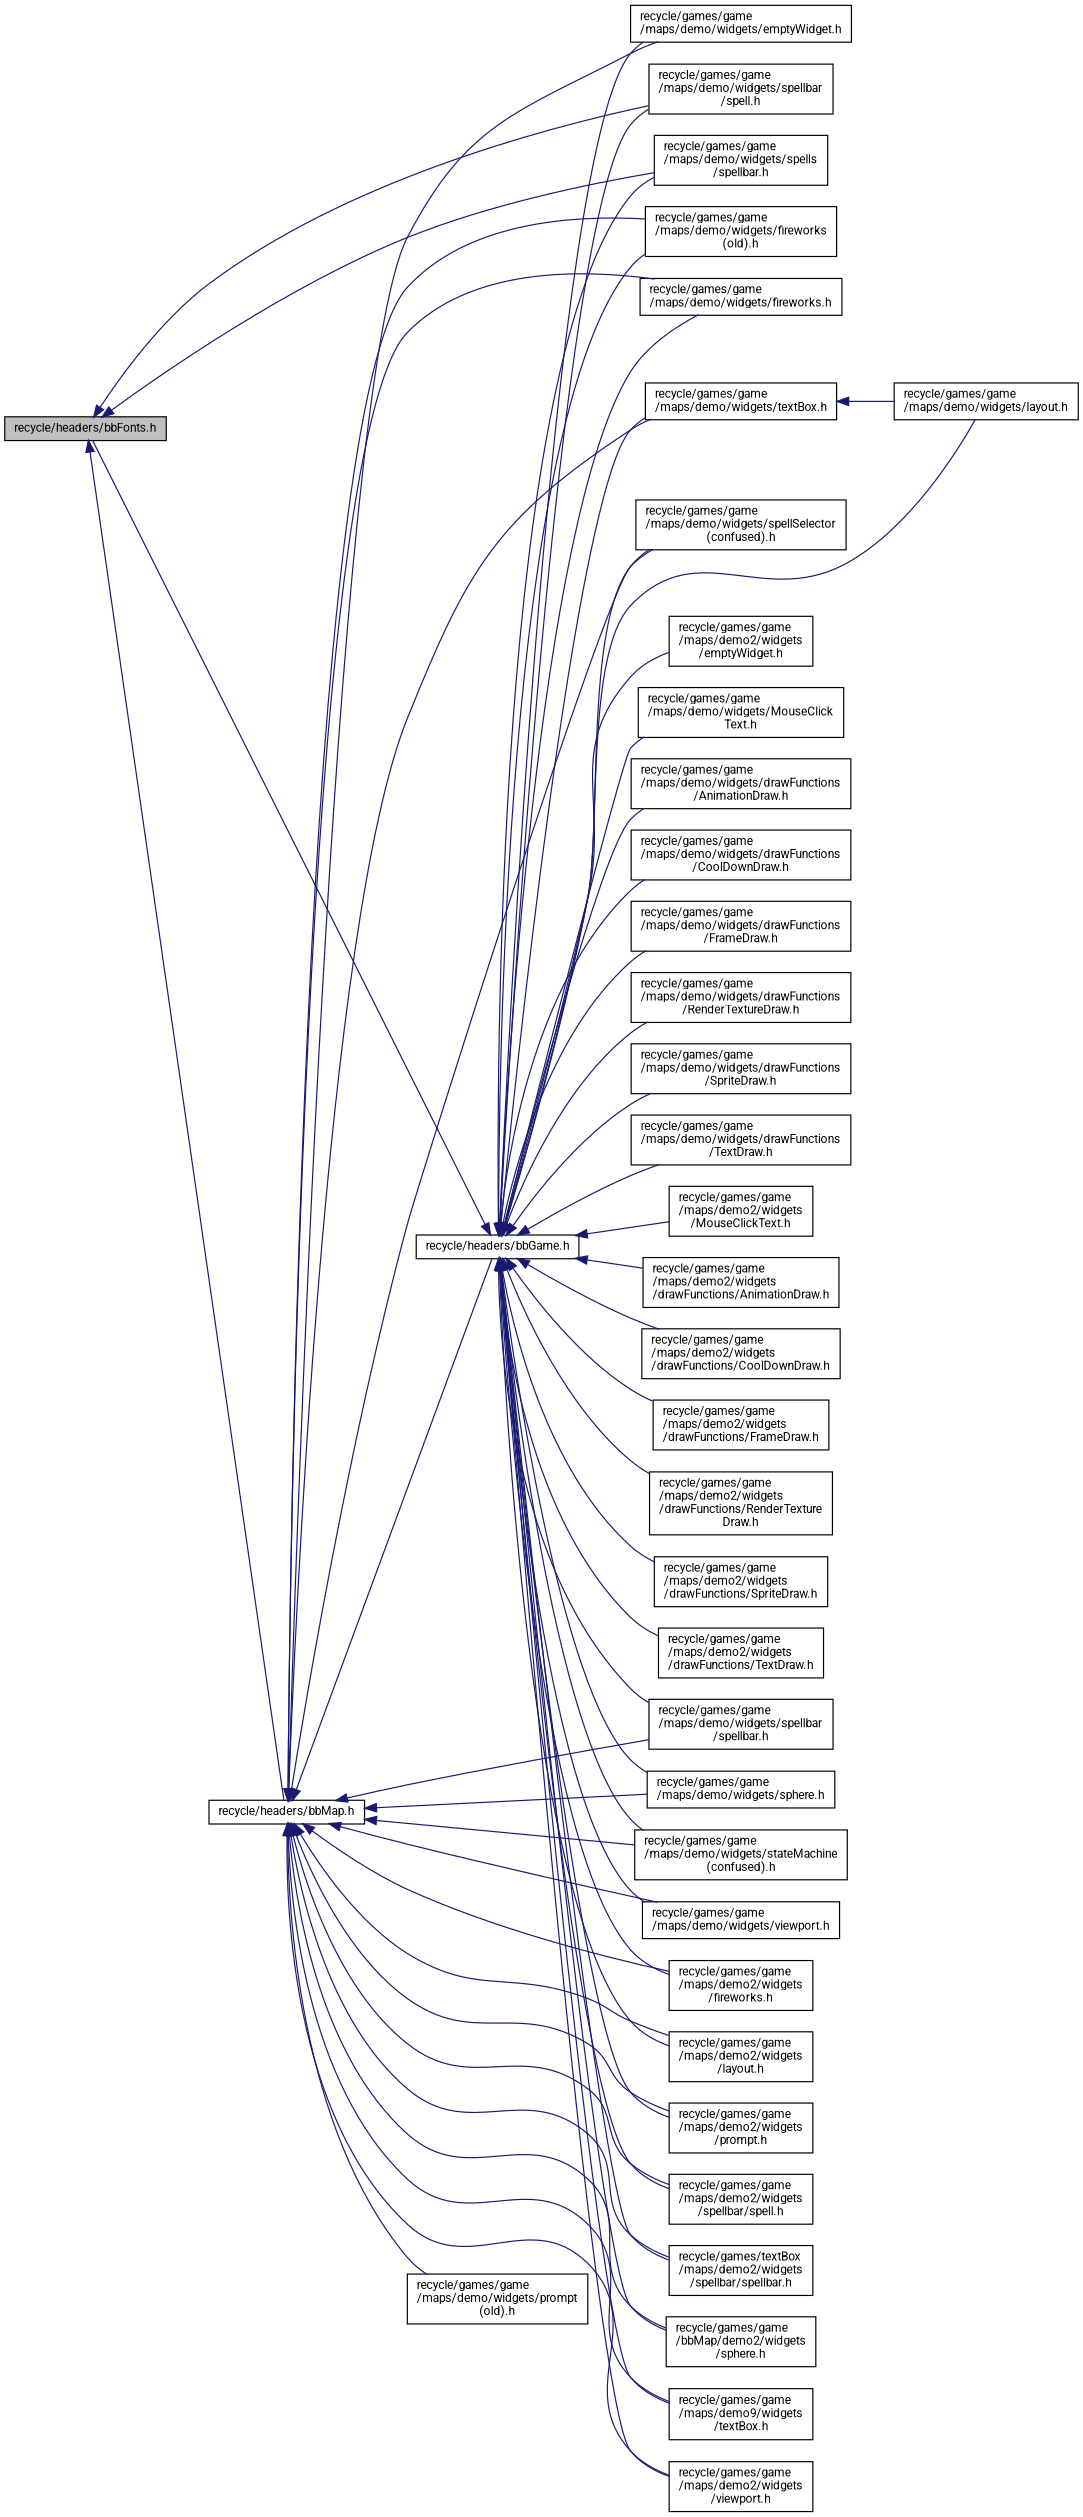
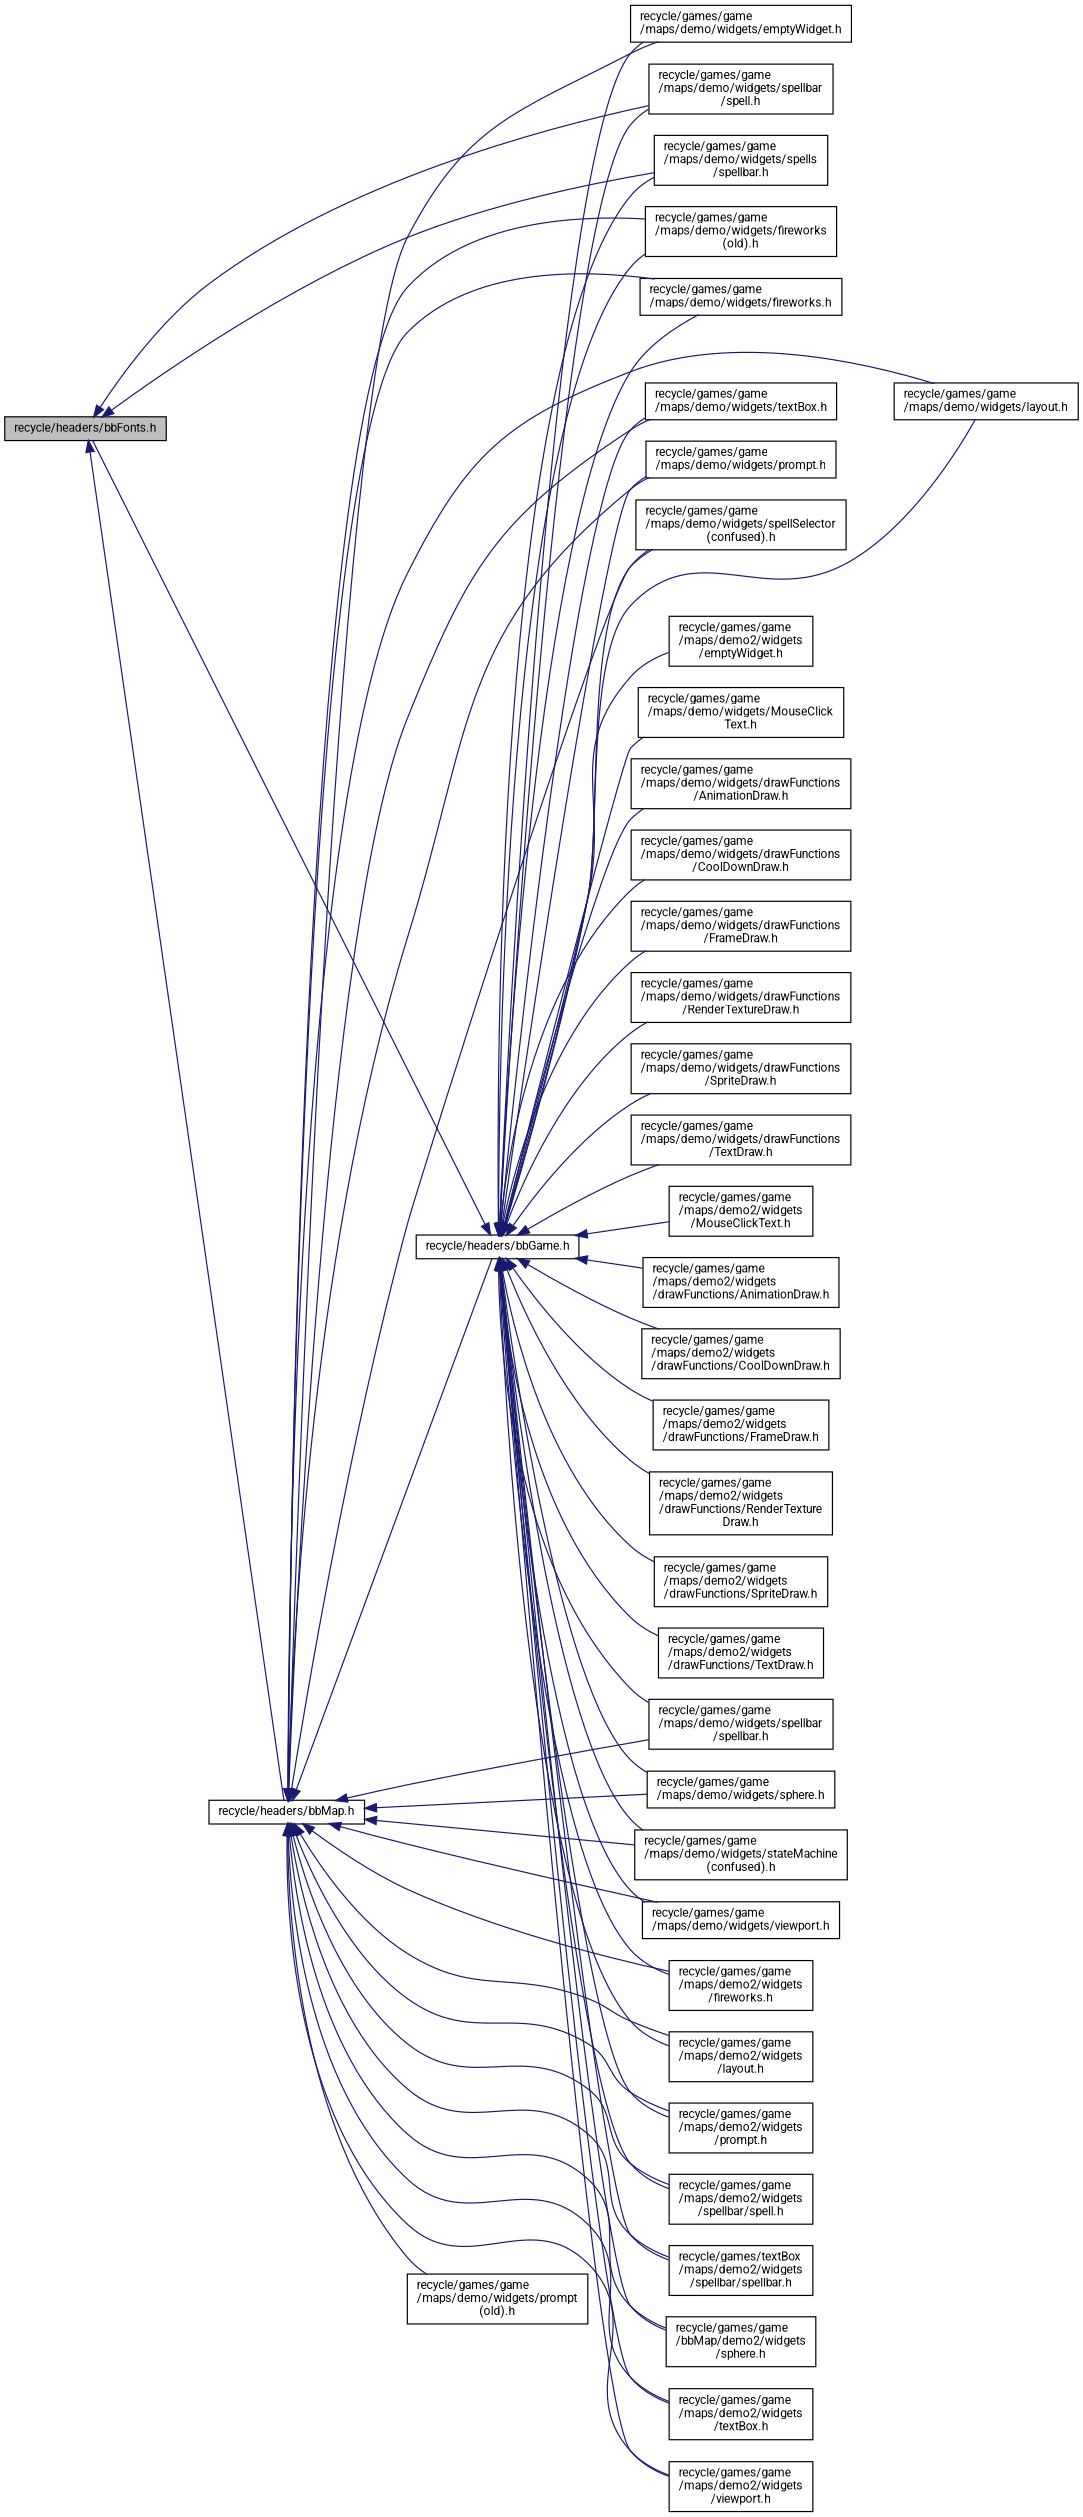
(871, 401) -> (344, 822)
none -> (741, 460)
(741, 2414) -> (741, 2414)
